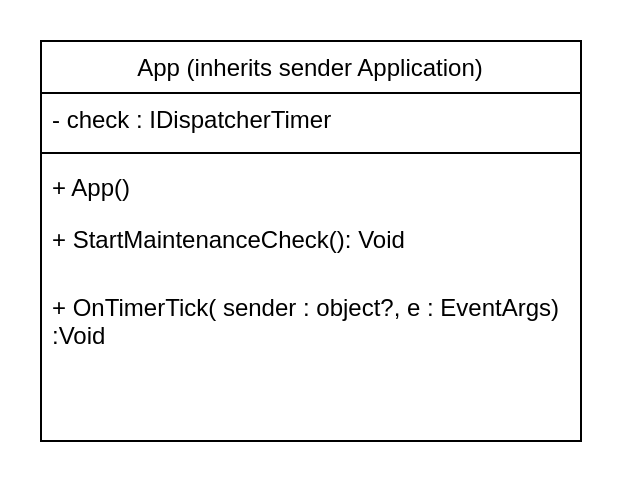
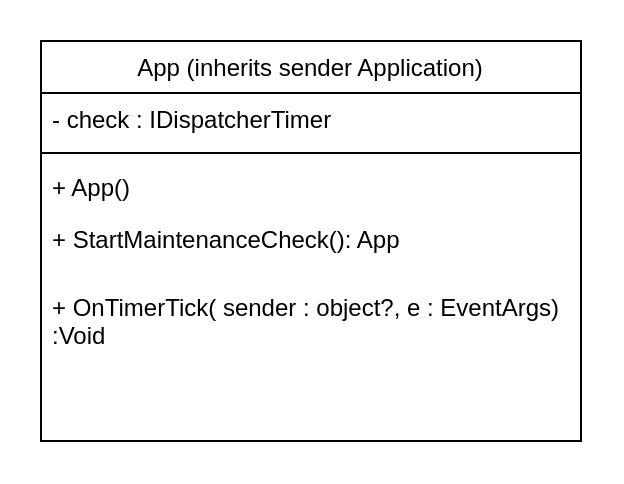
(245, 240) -> (241, 240)
